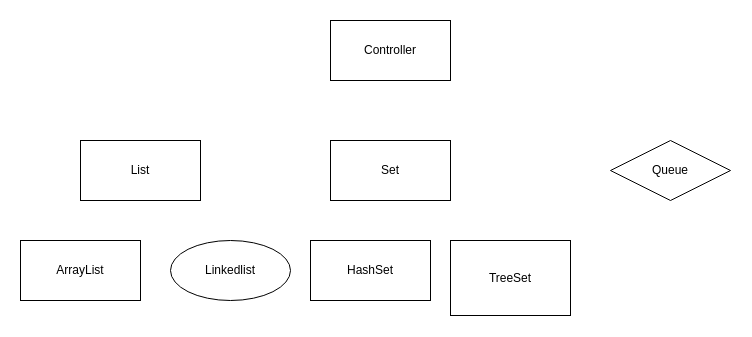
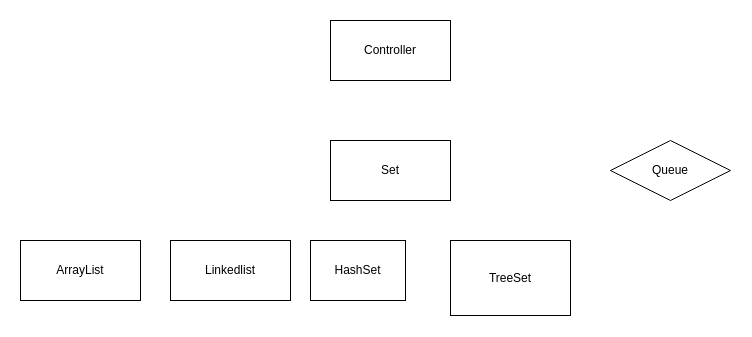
(141, 171) -> none
(231, 271) -> (231, 271)
(371, 271) -> (358, 271)
